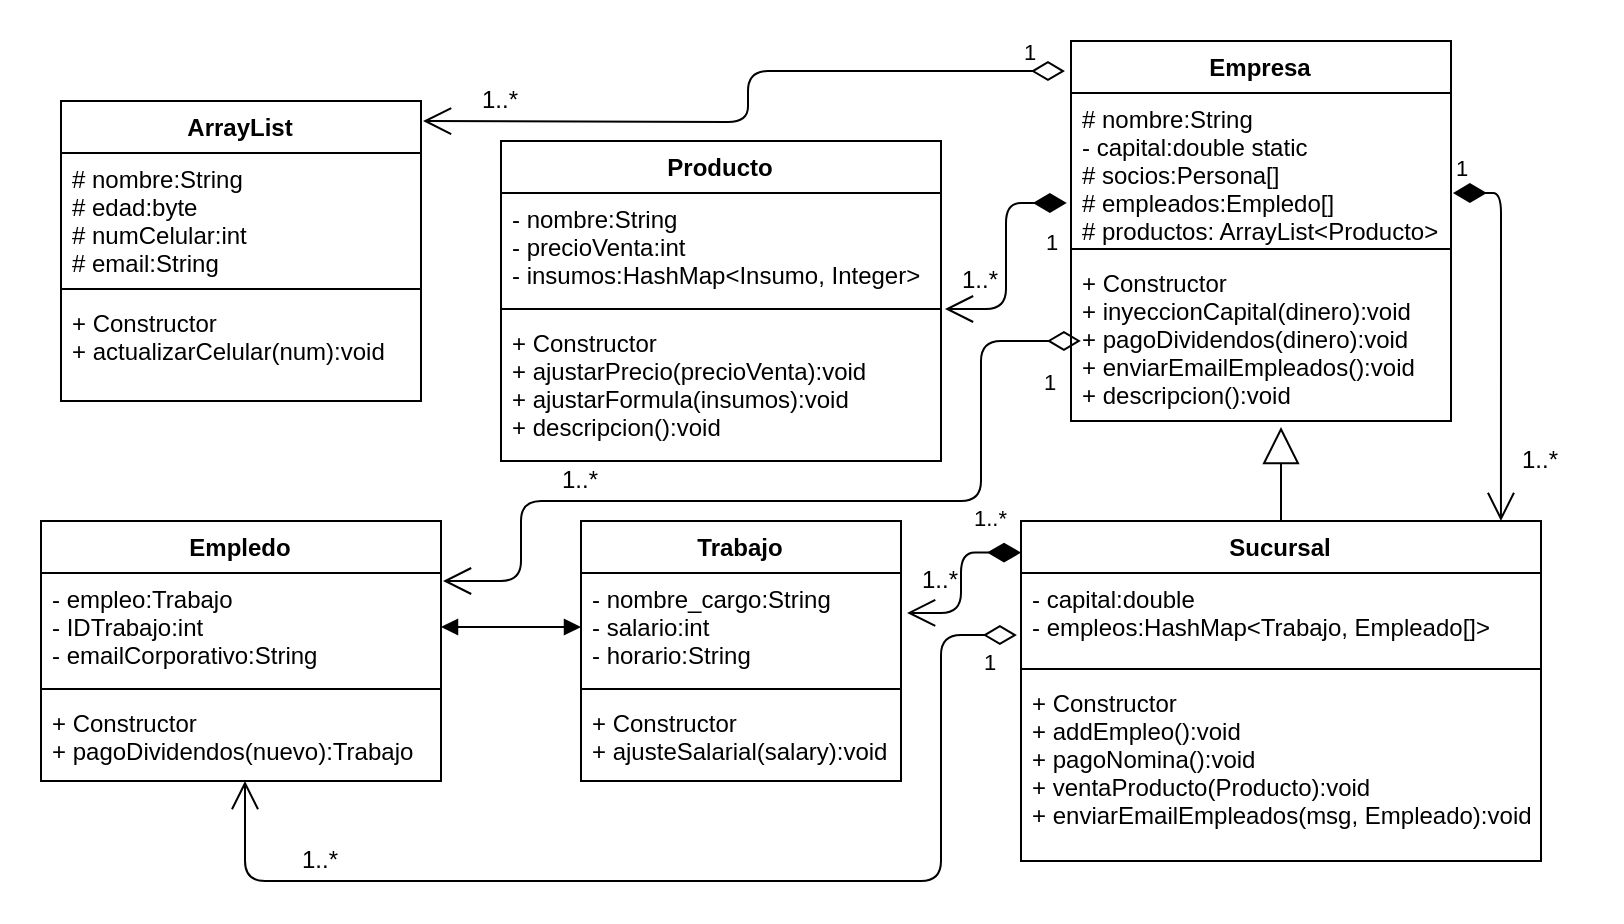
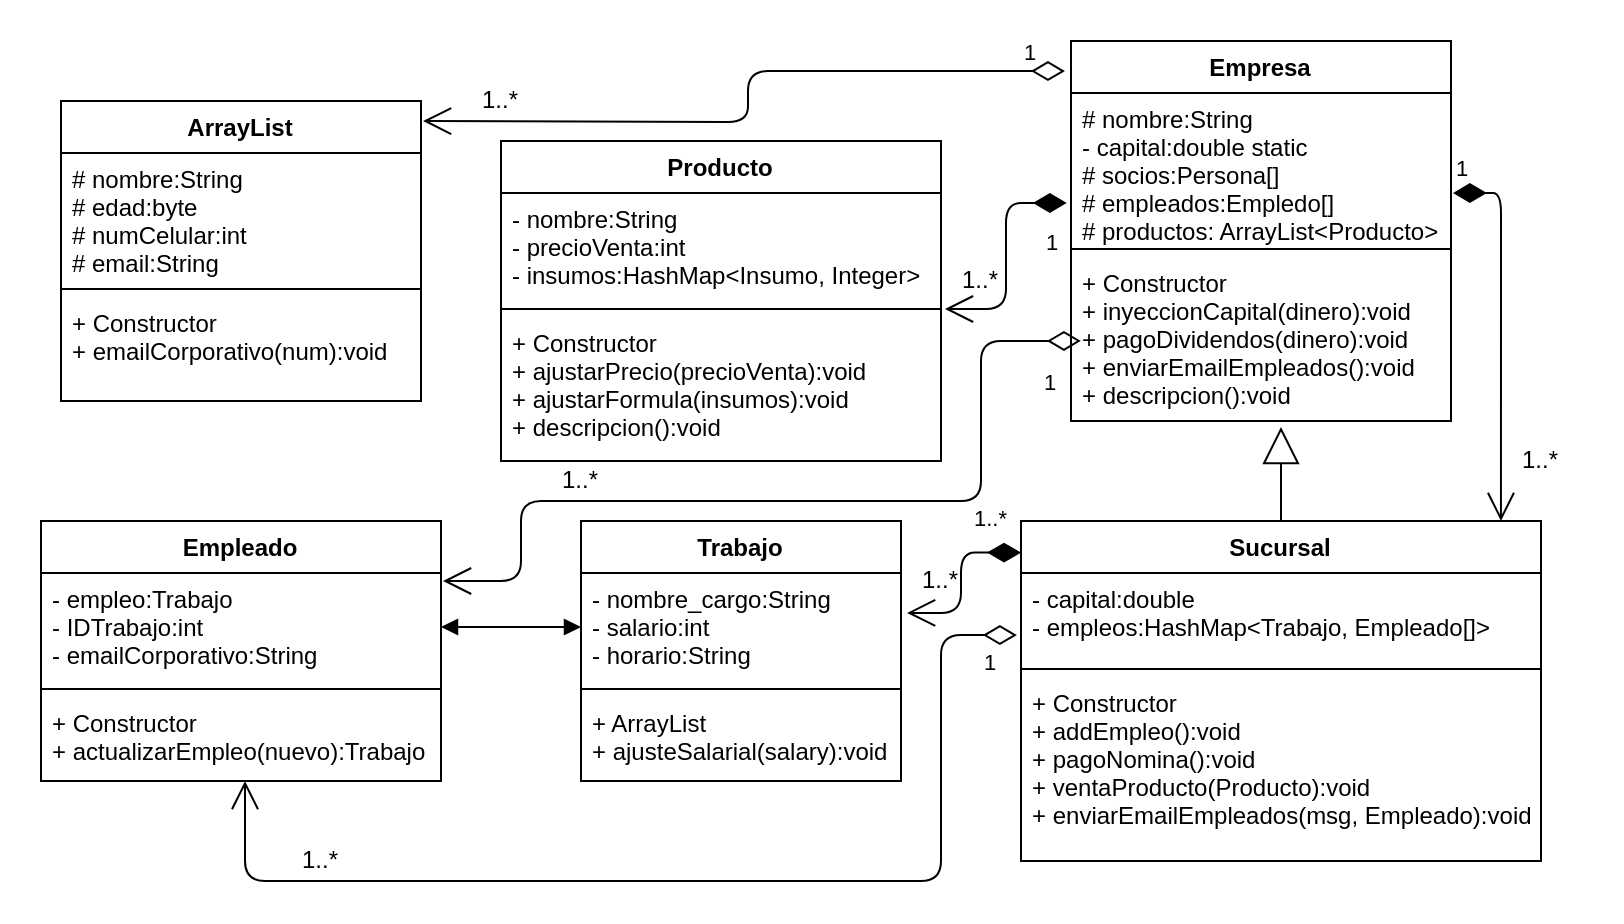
(156, 324) -> (156, 324)
(240, 548) -> (240, 548)
(136, 724) -> (136, 724)
(676, 724) -> (660, 724)
